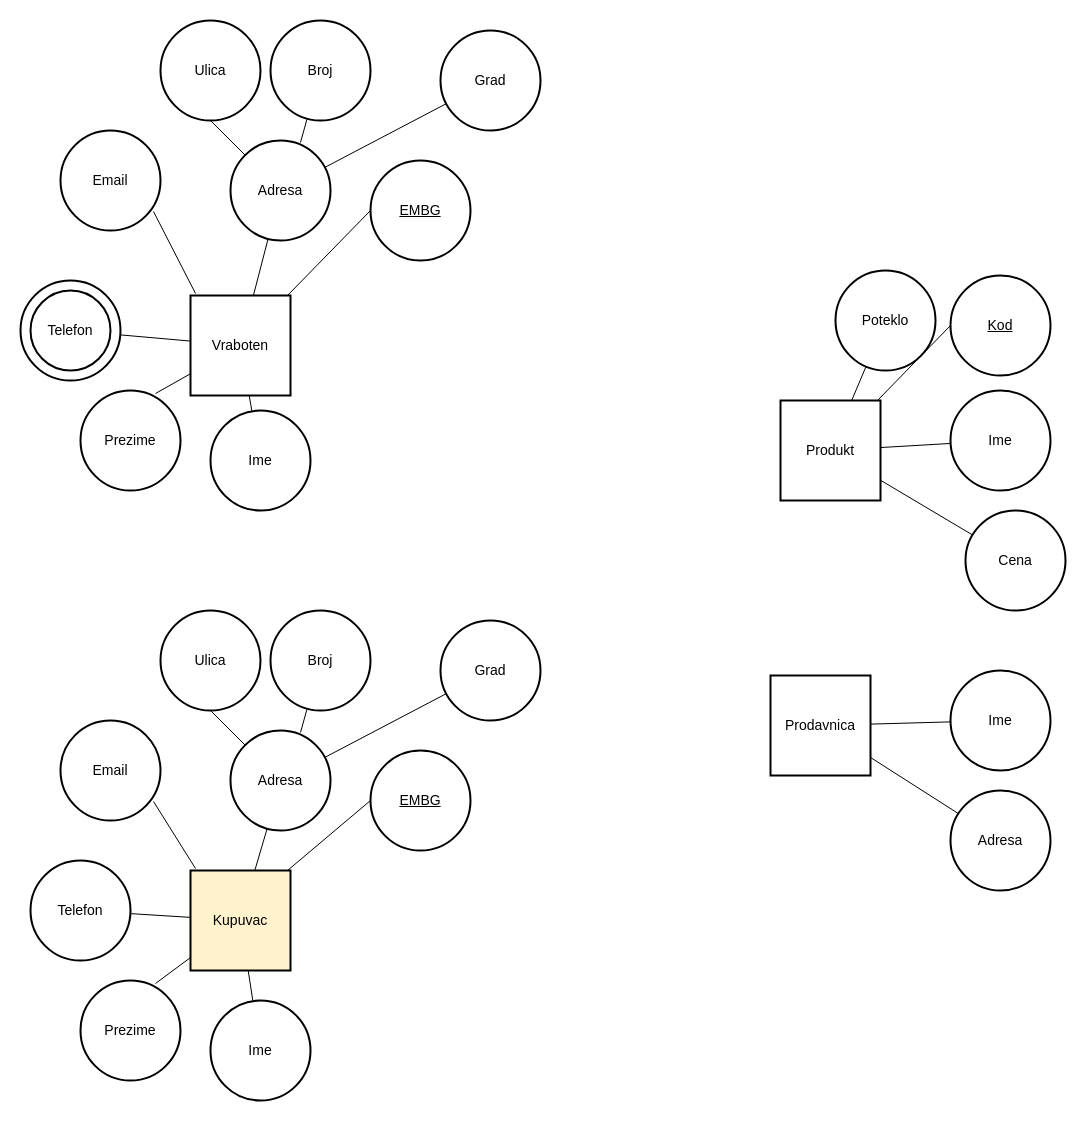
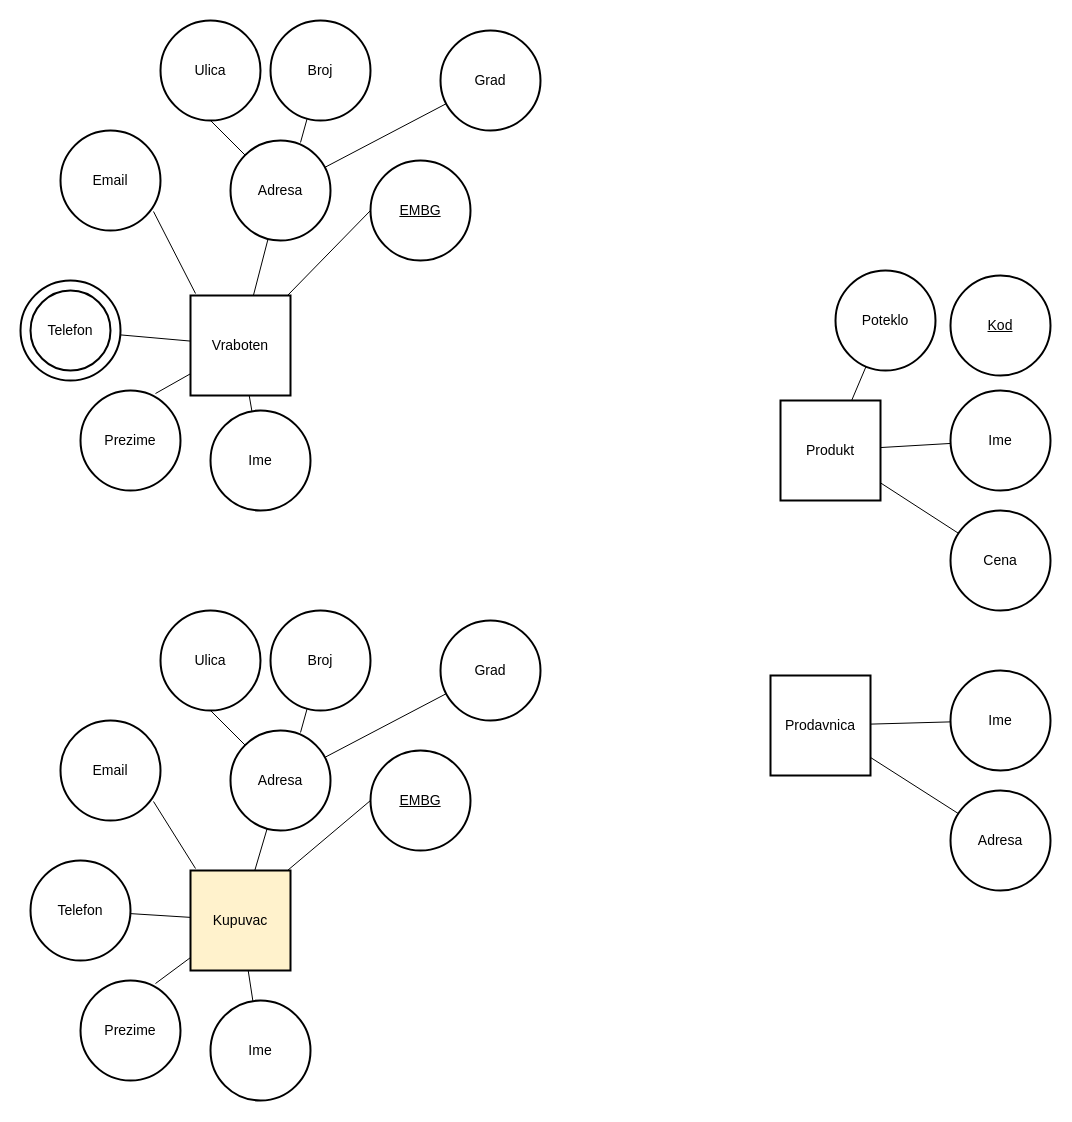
(897, 380) -> none
(1016, 561) -> (1001, 561)
